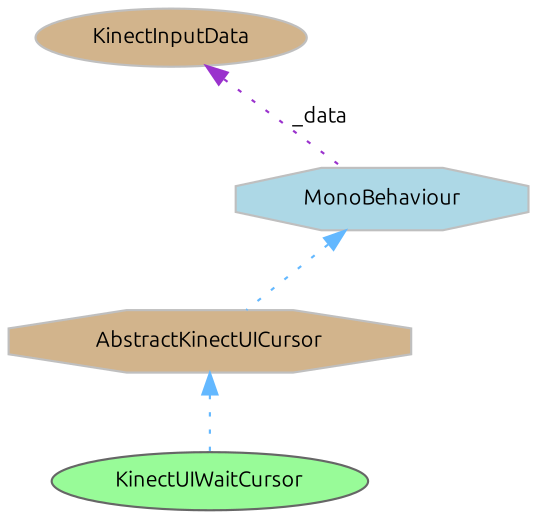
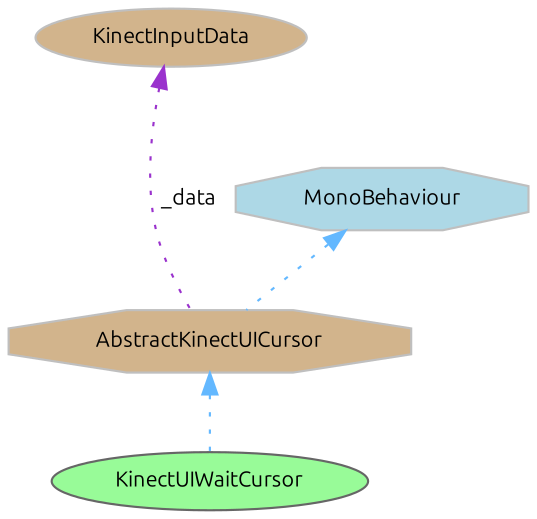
(283, 123) -> (152, 202)
